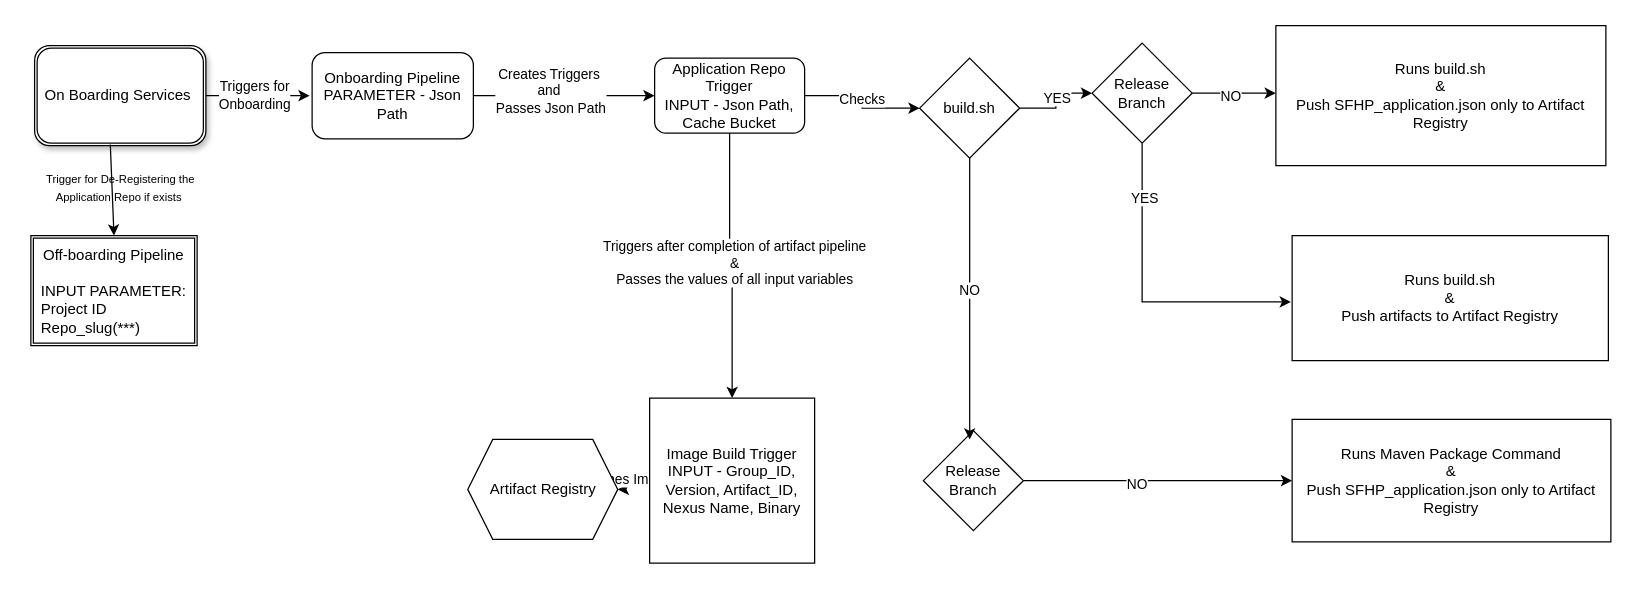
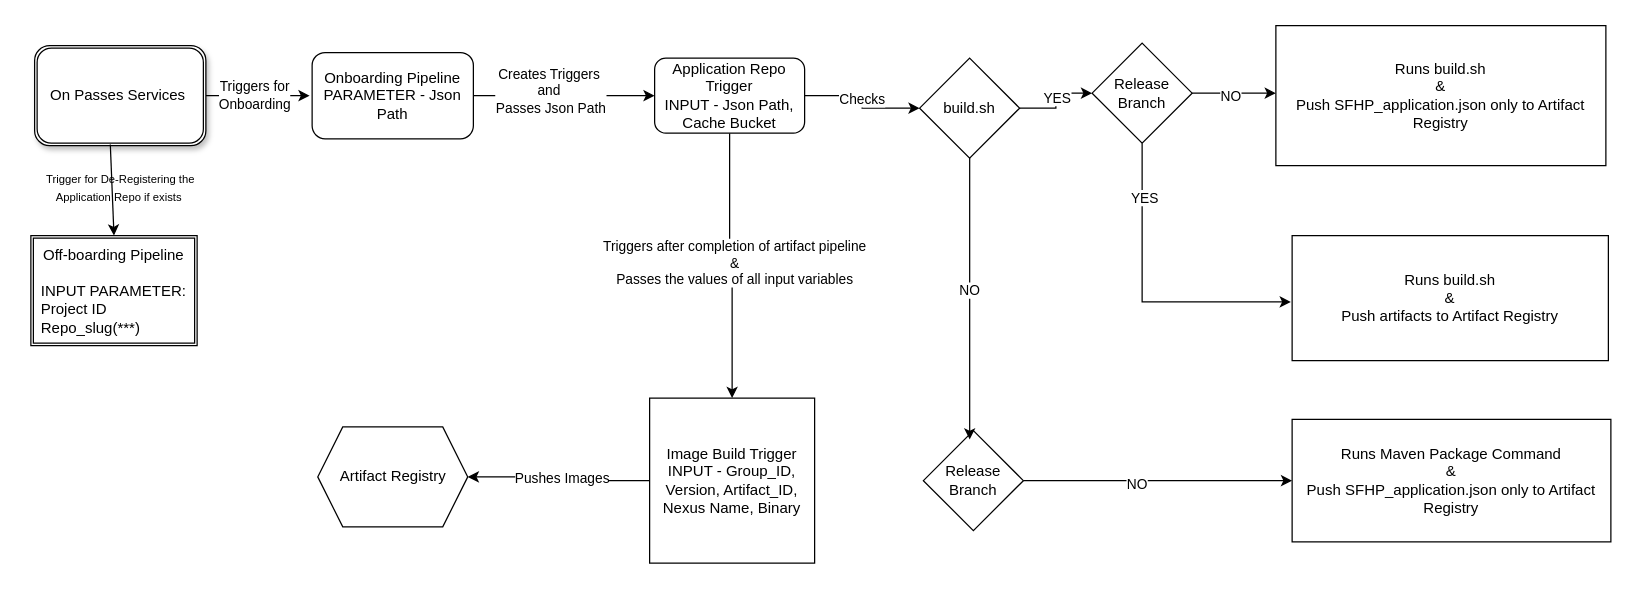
(120, 96) -> (120, 96)
(543, 489) -> (393, 477)
